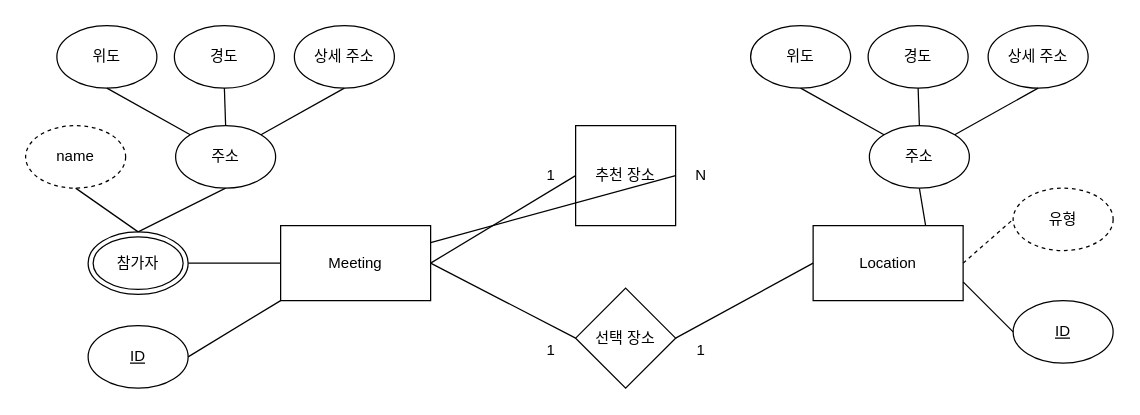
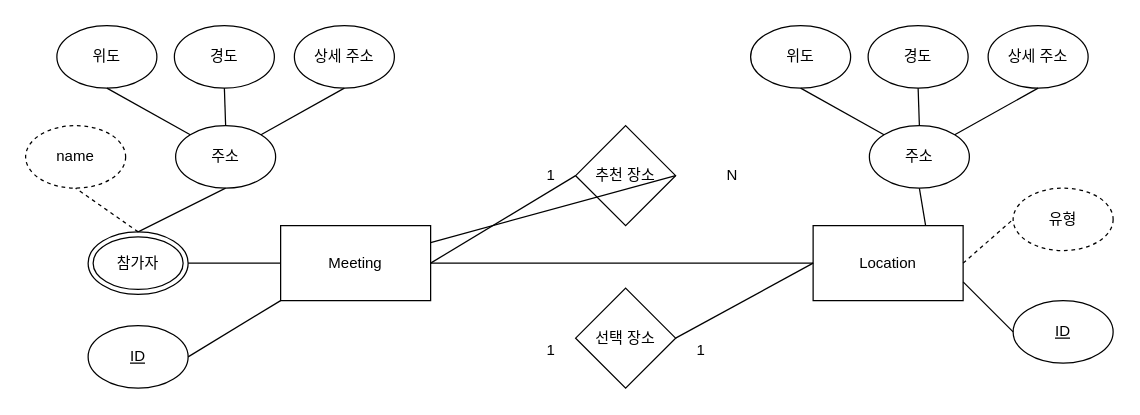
(626, 176) -> (626, 176)
(701, 176) -> (732, 176)
(106, 209) -> (106, 209)
(504, 301) -> (624, 263)
